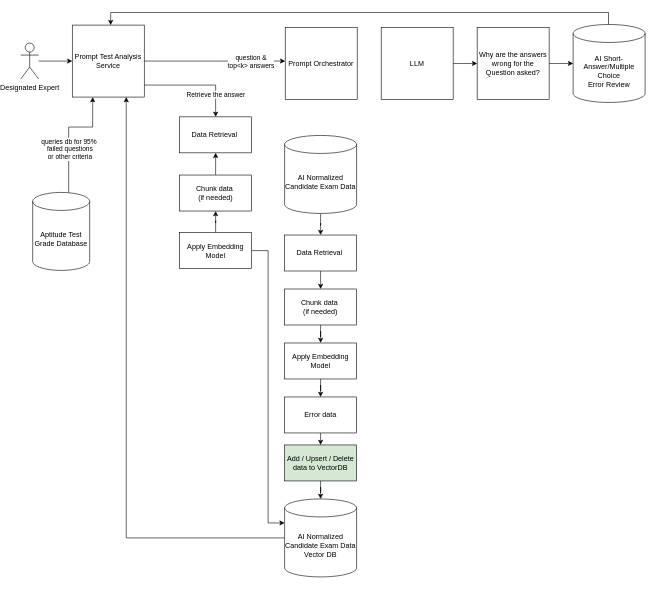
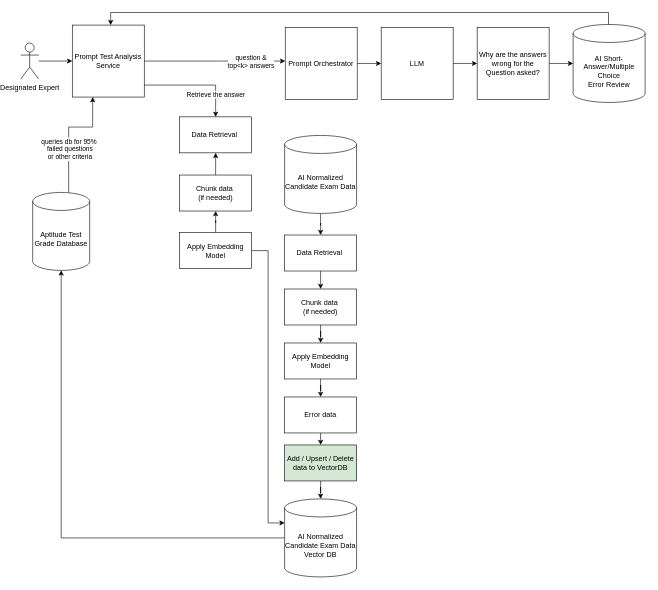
none -> (367, 63)
(126, 102) -> (61, 538)
